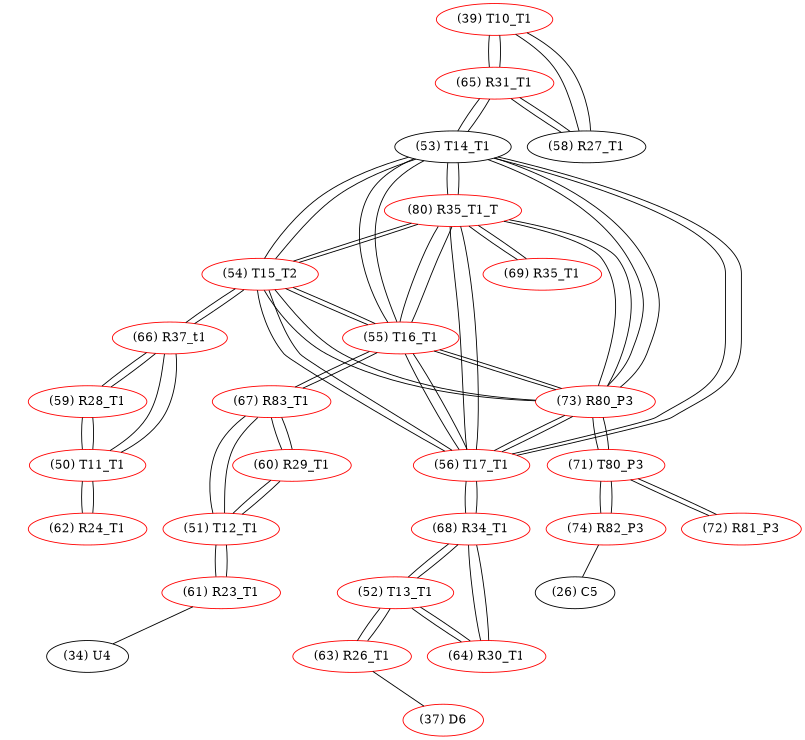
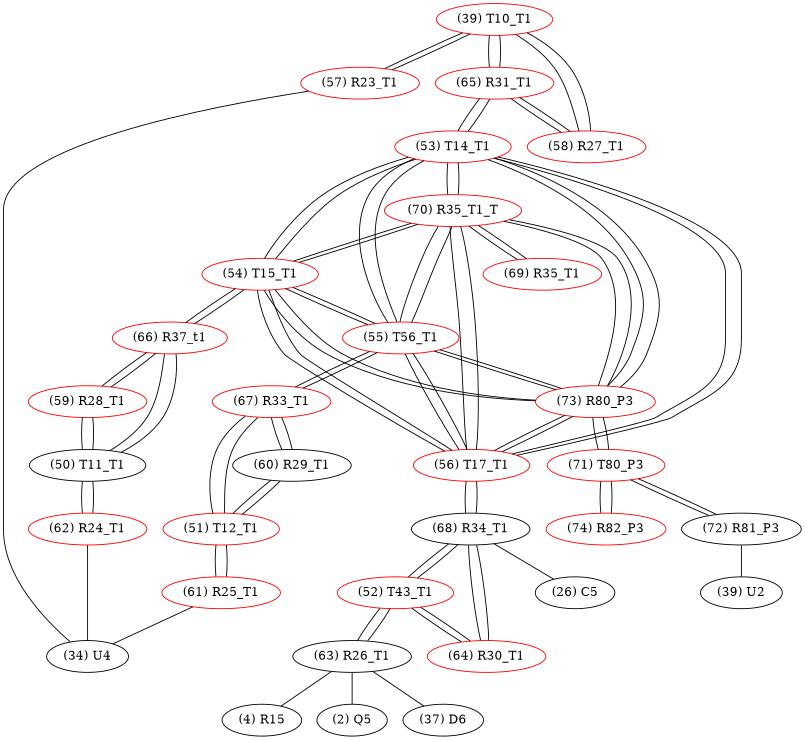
none -> (360, 83)
(453, 147) -> (453, 147)
(587, 147) -> (587, 147)
(453, 211) -> (453, 211)
(260, 274) -> (260, 274)
(401, 338) -> (401, 338)
(272, 402) -> (272, 402)
(88, 465) -> (88, 465)
(292, 465) -> (292, 465)
(471, 529) -> (471, 529)
(741, 529) -> (741, 529)
(591, 561) -> (524, 562)
none -> (88, 593)
(221, 593) -> (221, 593)
(395, 593) -> (395, 593)
none -> (741, 593)
(352, 656) -> (352, 656)
none -> (262, 720)
none -> (352, 720)
(443, 720) -> (443, 720)
